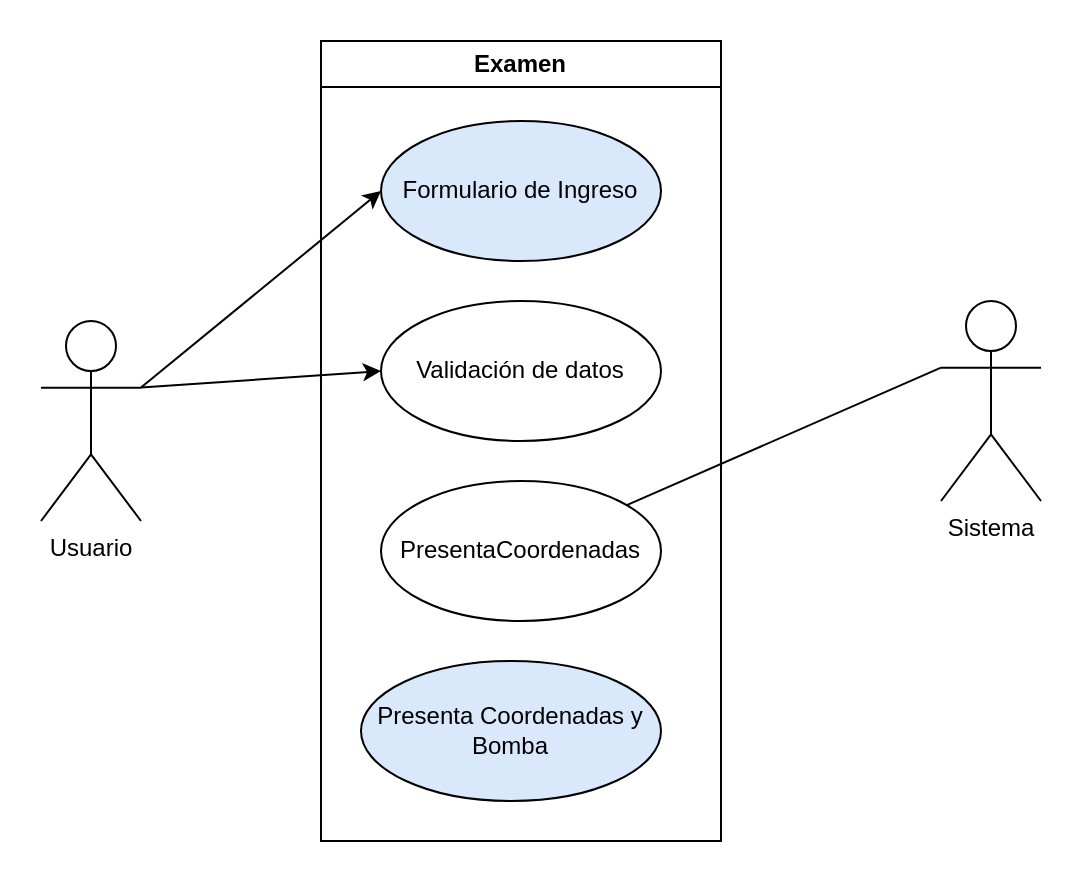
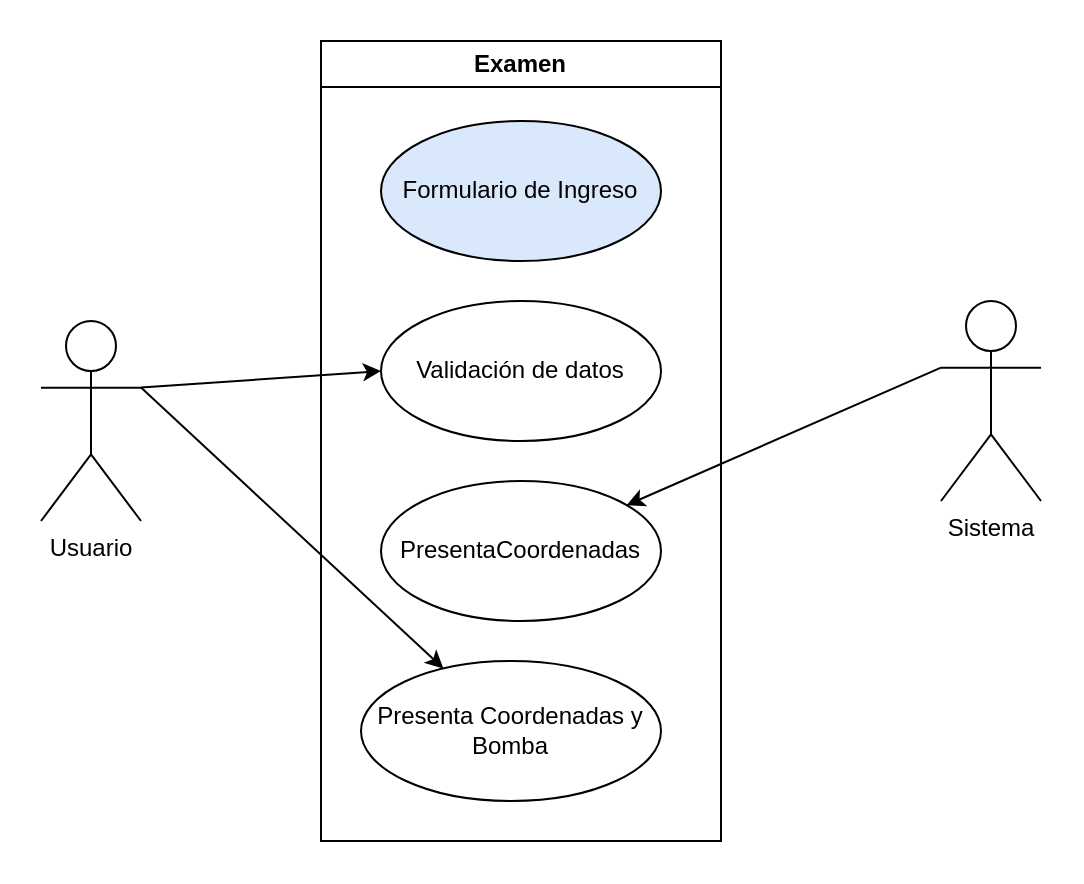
(232, 313) -> (231, 471)
(636, 501) -> (640, 499)
(511, 731) -> (511, 731)
